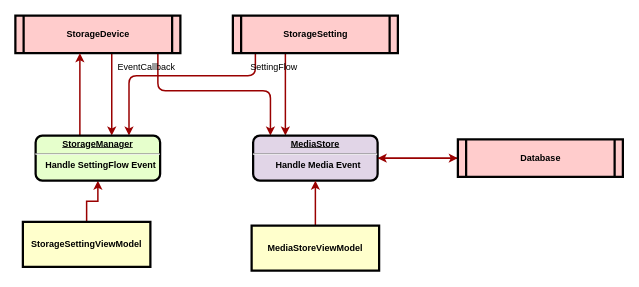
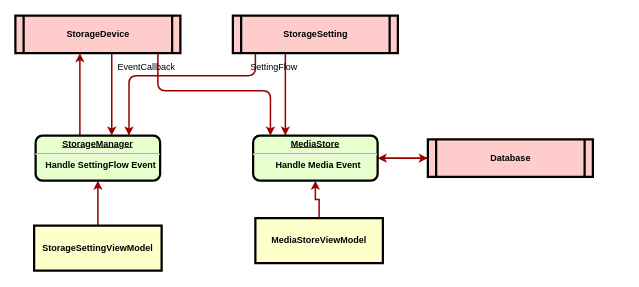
(315, 158) -> (315, 158)
(540, 158) -> (510, 158)
(87, 244) -> (98, 248)
(315, 248) -> (319, 240)
